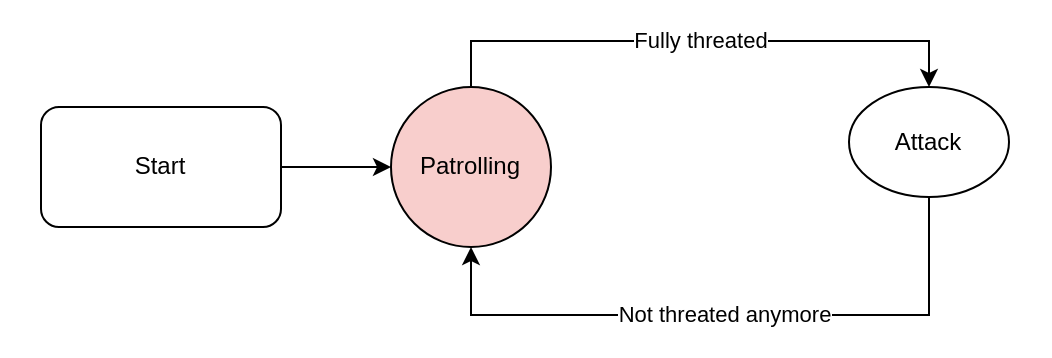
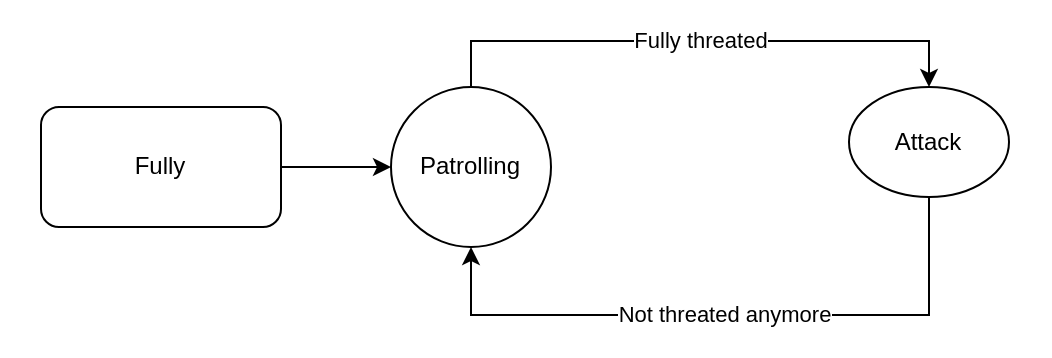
(161, 167) -> (161, 167)
(471, 167) -> (471, 167)
